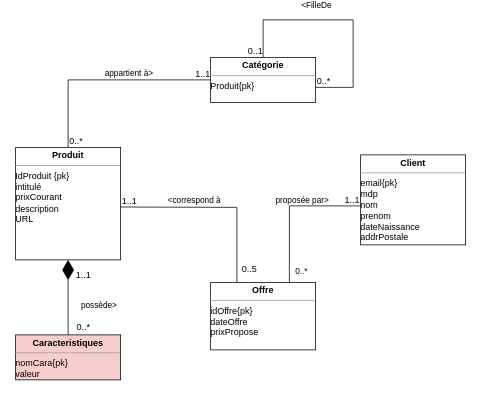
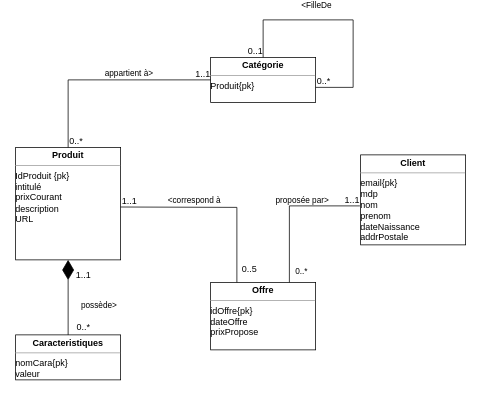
(68, 357) -> (68, 357)
